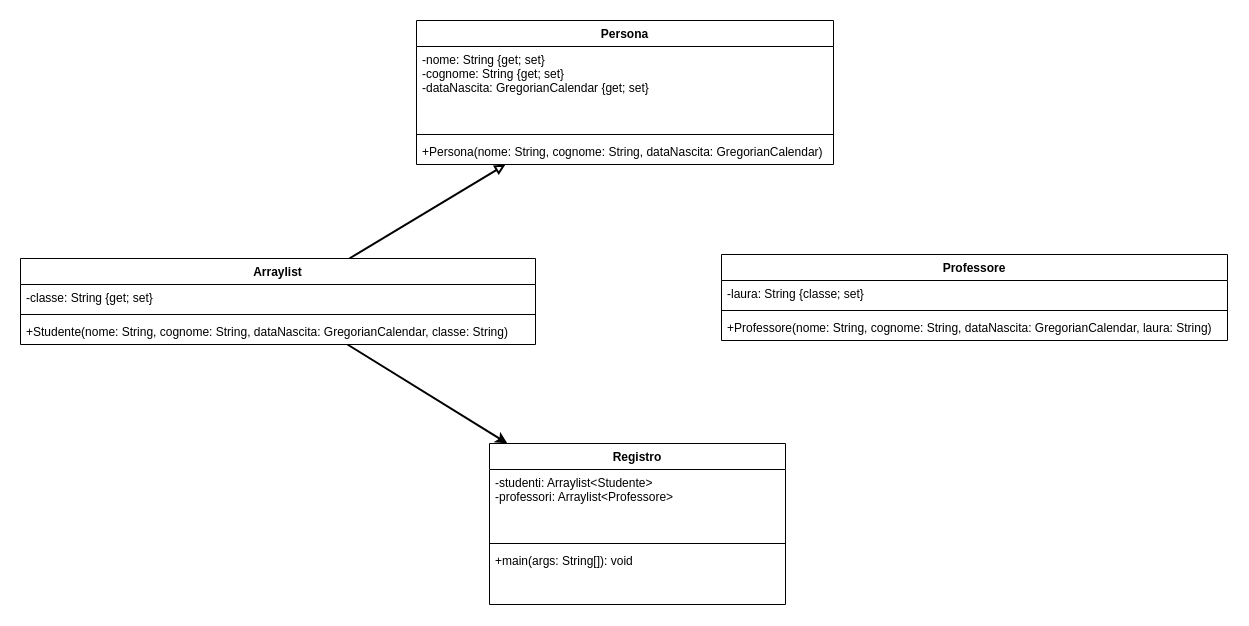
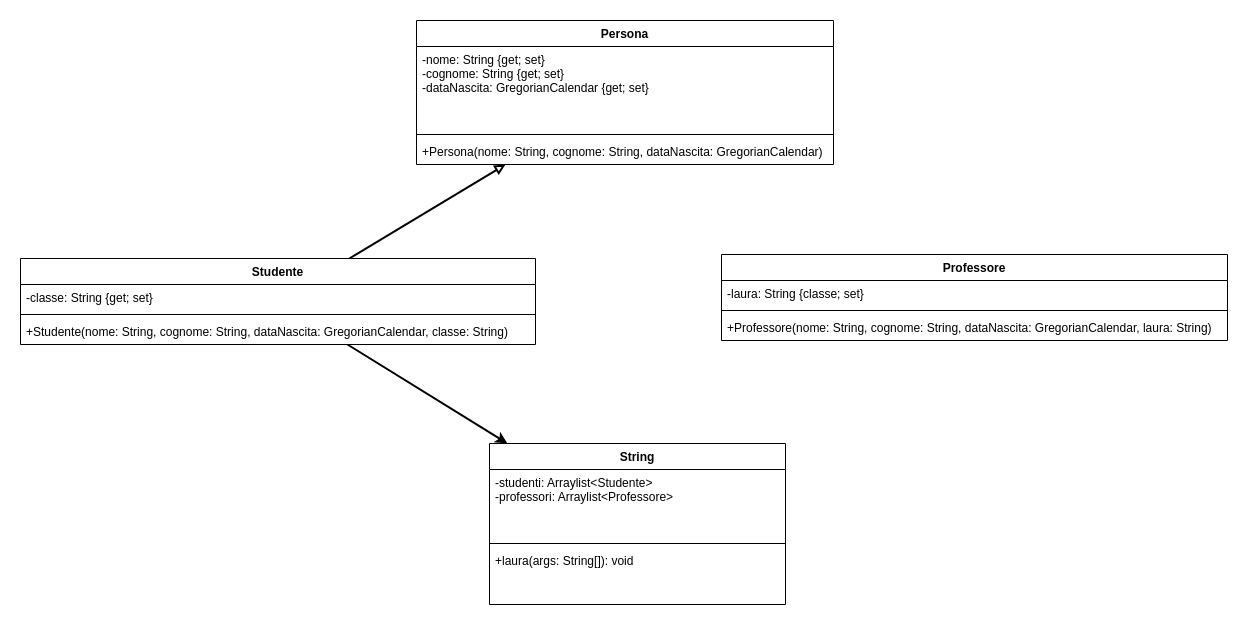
(278, 272) -> (278, 272)
(637, 457) -> (637, 457)
(575, 561) -> (578, 561)
